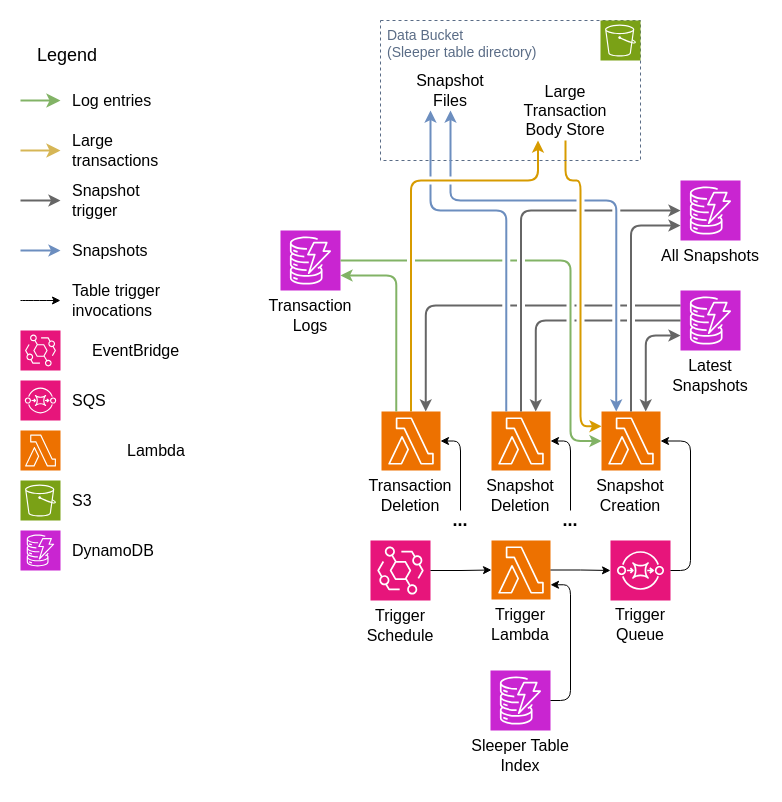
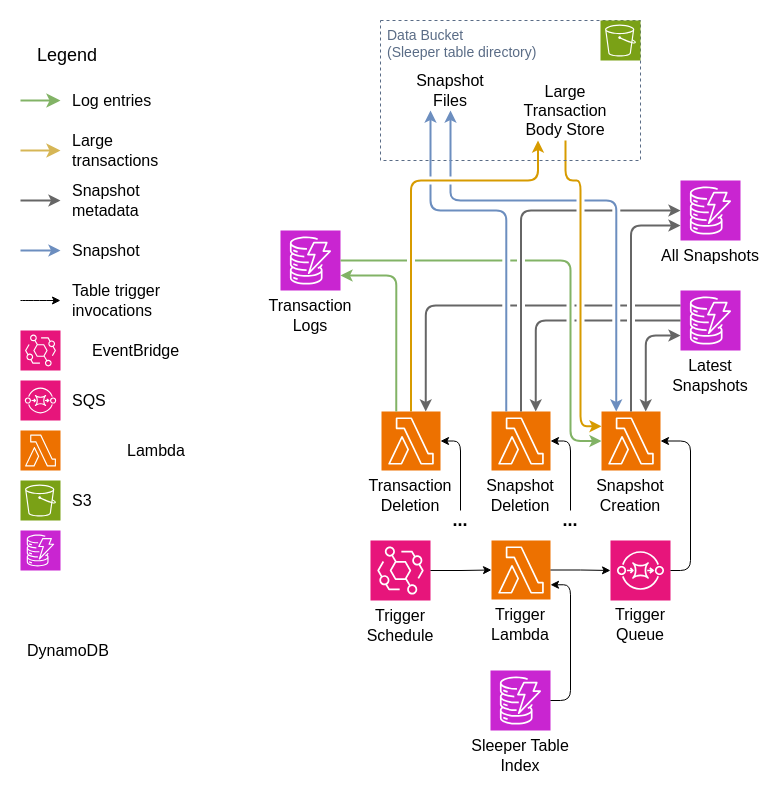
(122, 201) -> (122, 201)
(113, 251) -> (108, 251)
(121, 551) -> (76, 651)
